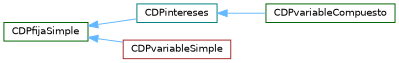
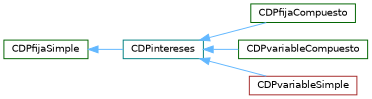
none -> (303, 13)
(110, 40) -> (238, 69)
